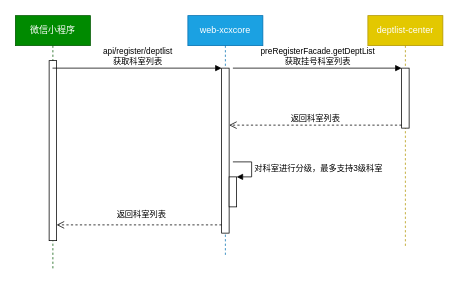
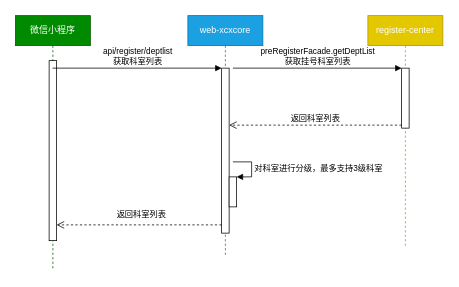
(405, 30) -> (405, 30)
